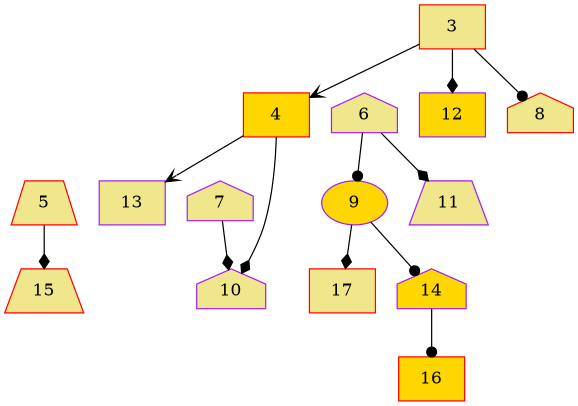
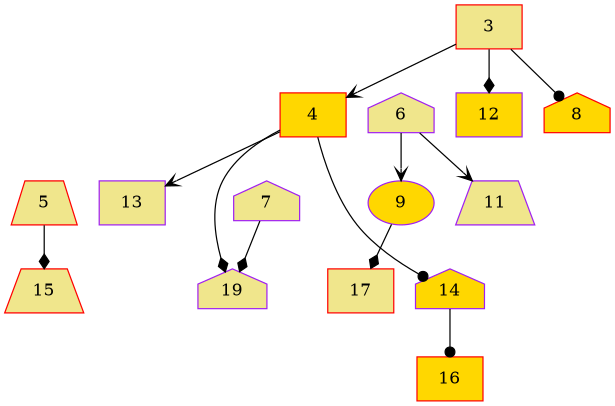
(540, 115) -> (577, 115)
(360, 152) -> (401, 151)
(399, 152) -> (441, 153)
(391, 245) -> (352, 218)
(231, 291) -> (232, 291)
